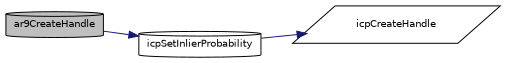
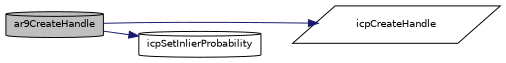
(279, 36) -> (206, 22)
